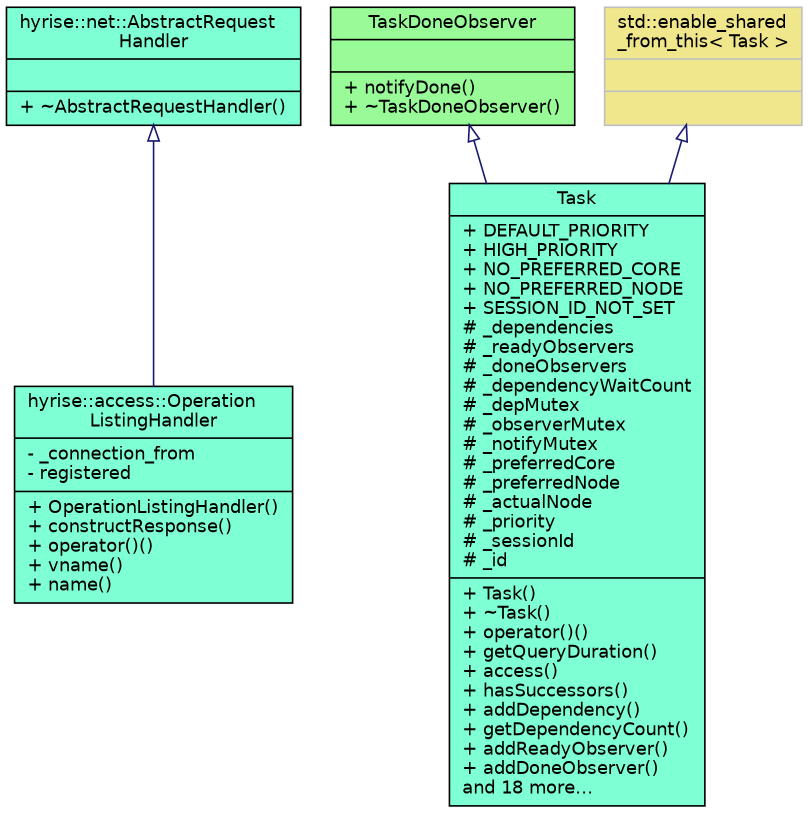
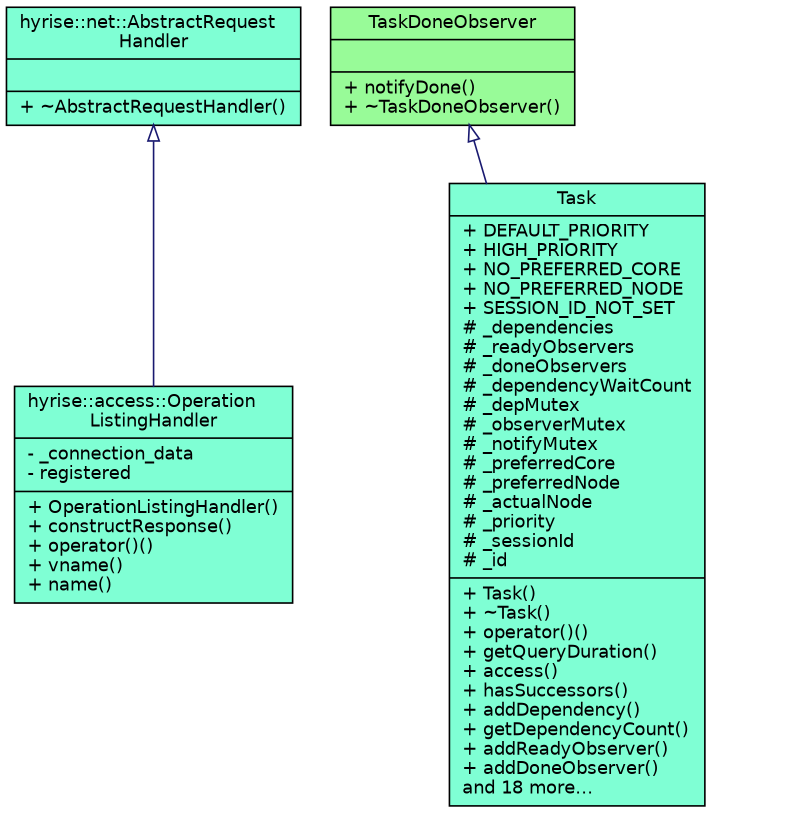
(703, 66) -> none
(112, 454) -> (111, 454)
